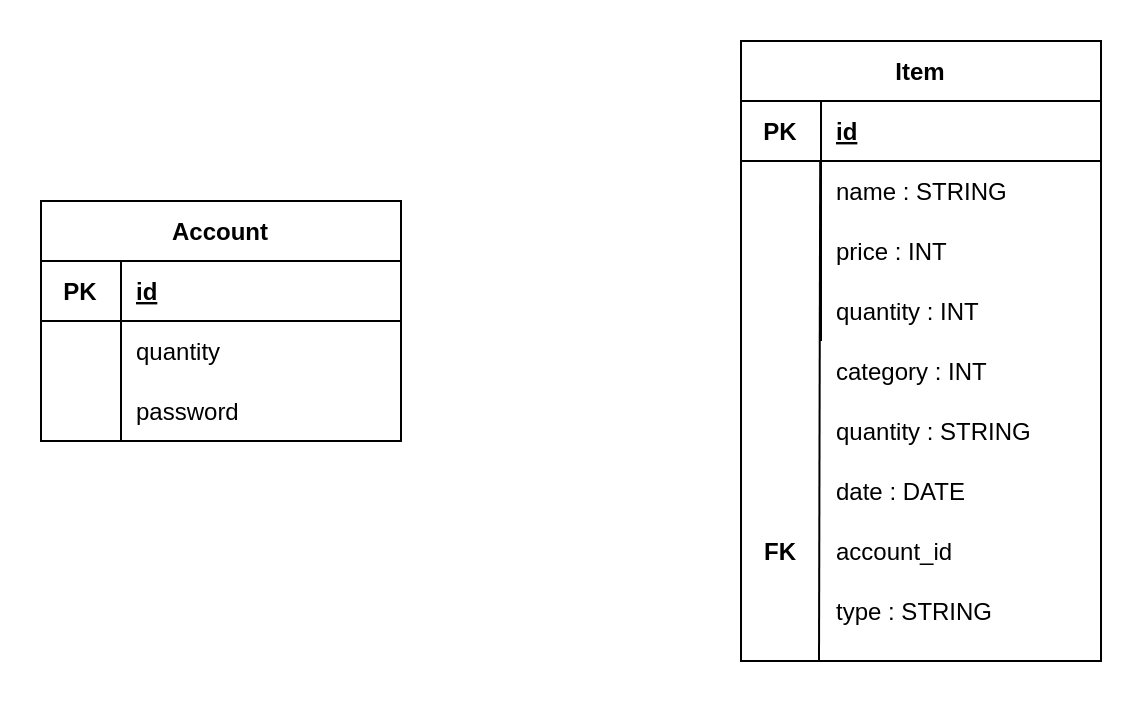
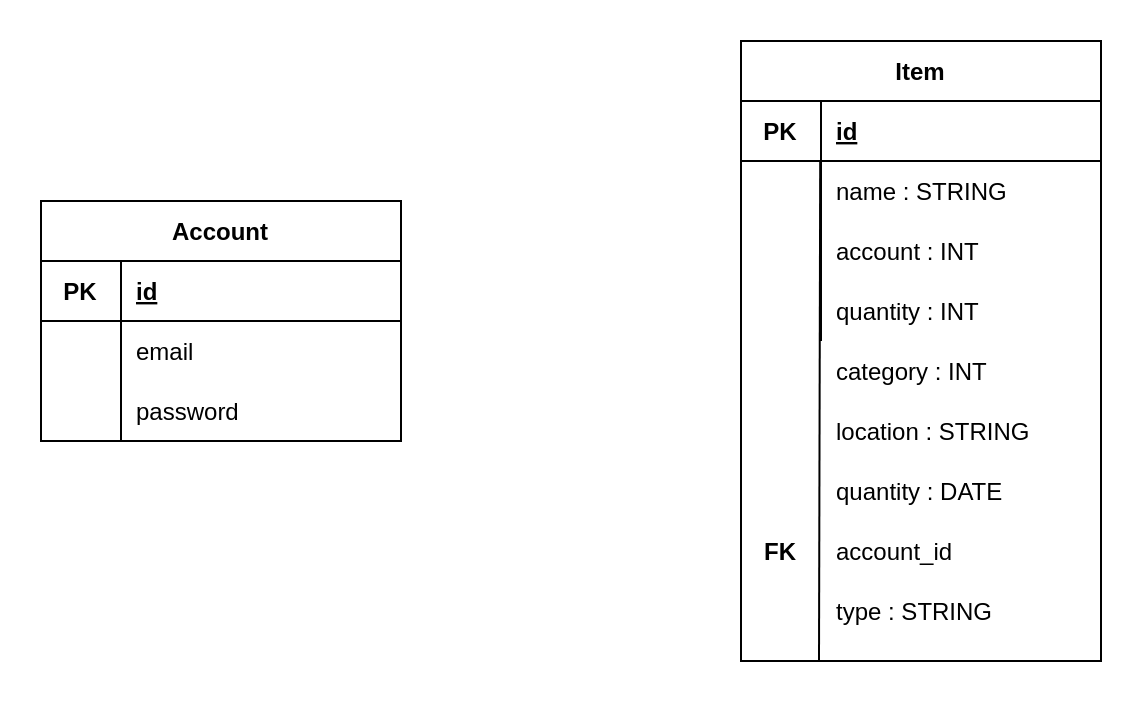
(897, 252) -> (914, 252)
(187, 352) -> (163, 352)
(938, 432) -> (935, 432)
(901, 492) -> (924, 492)
